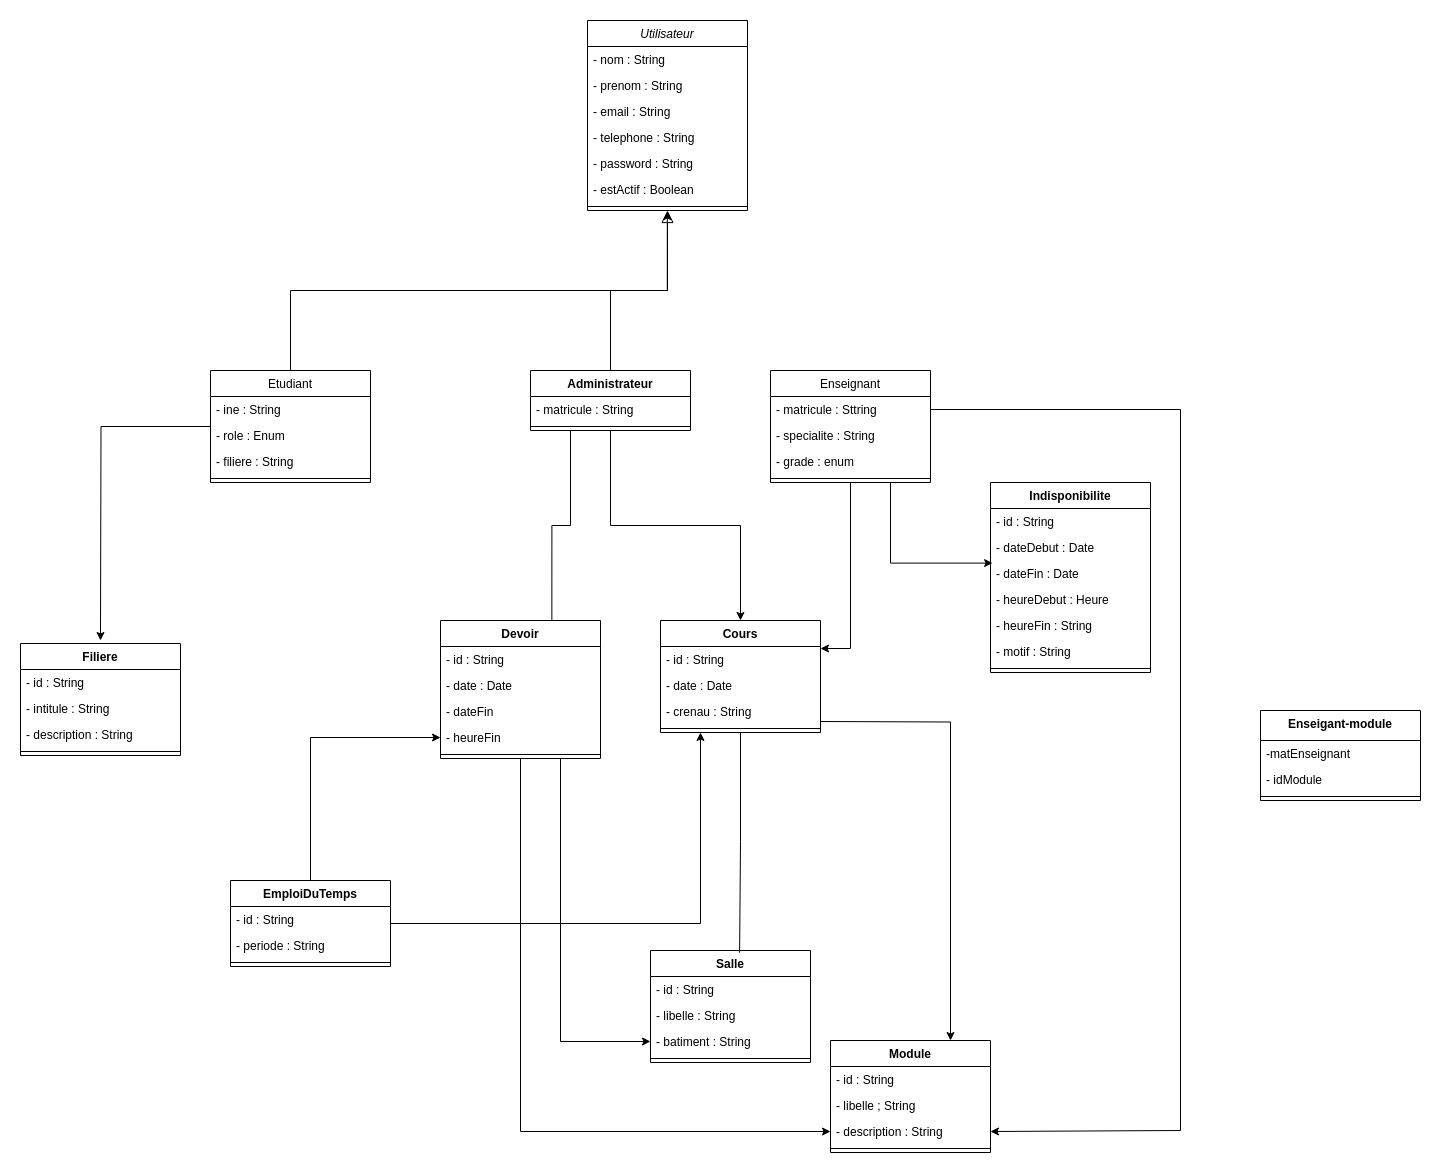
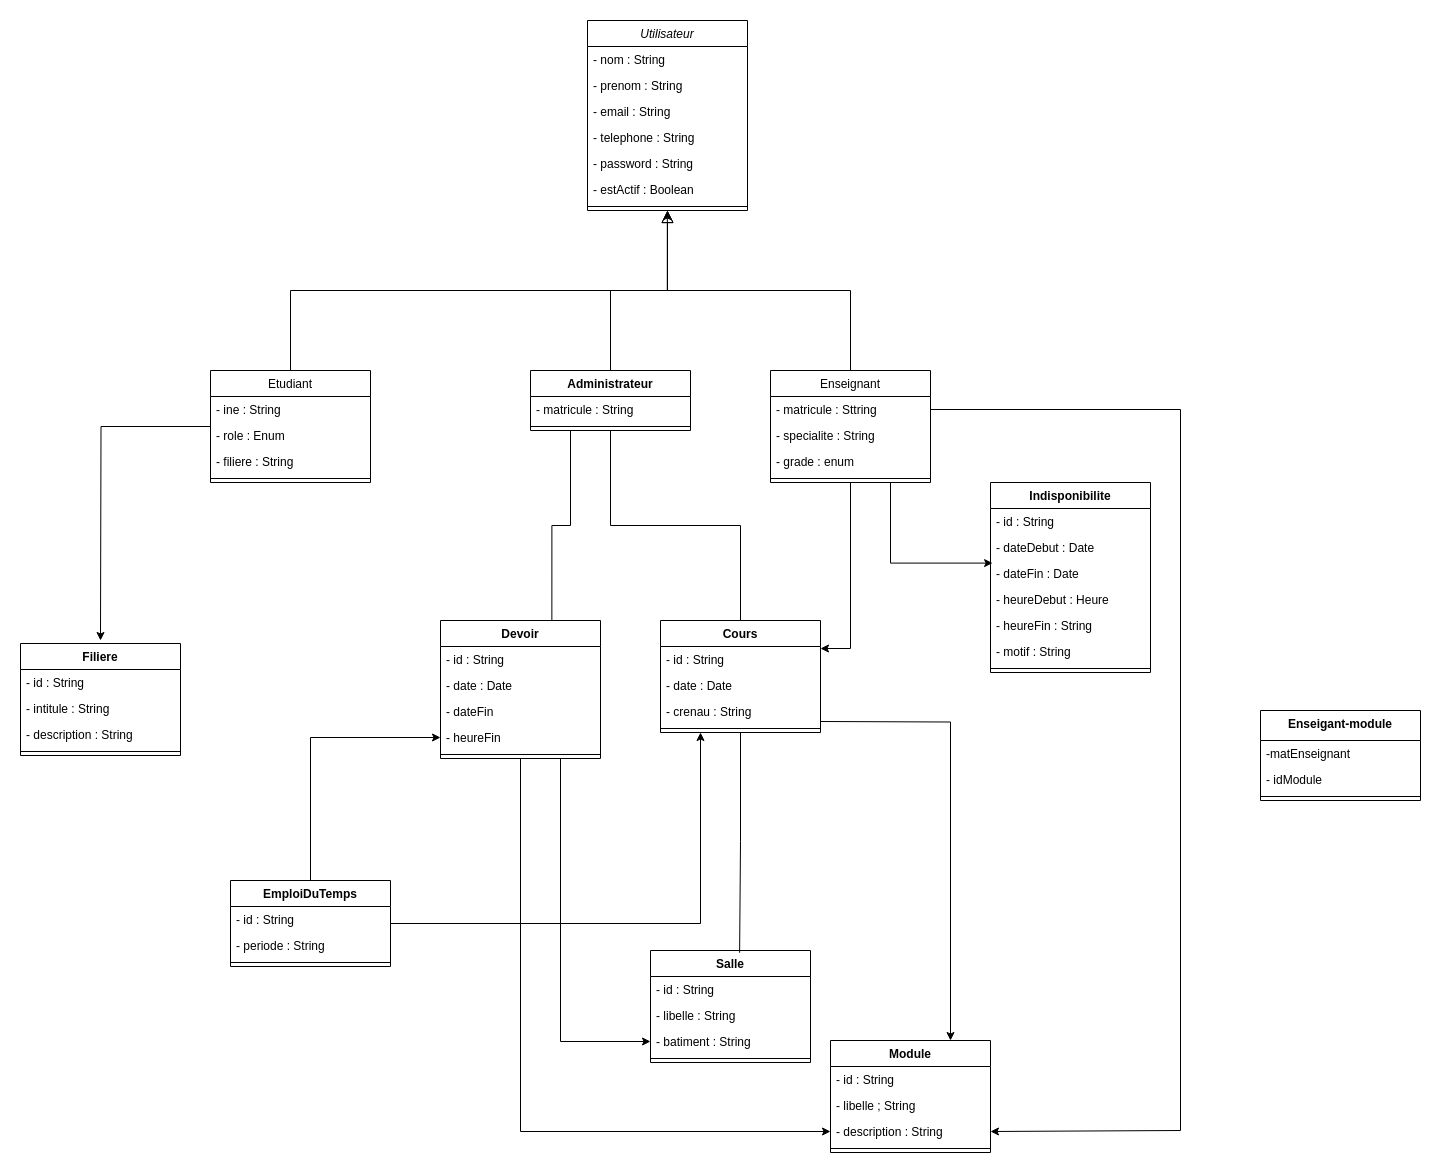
none -> (801, 291)
(741, 612) -> (741, 615)
